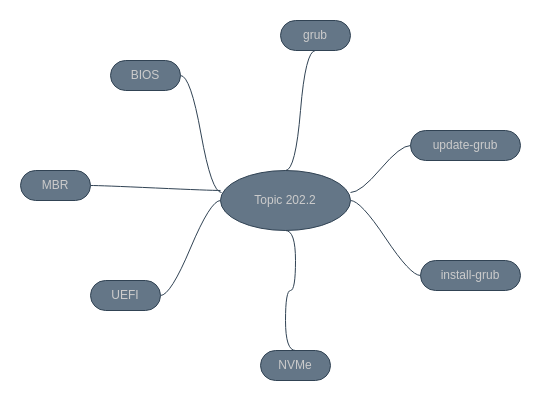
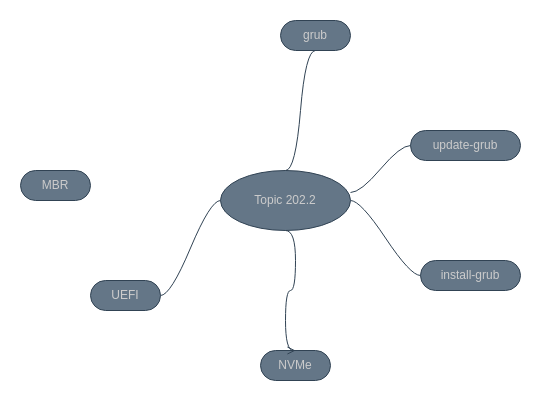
(146, 76) -> none
(201, 134) -> none
(156, 188) -> none
(289, 346) -> (288, 346)
